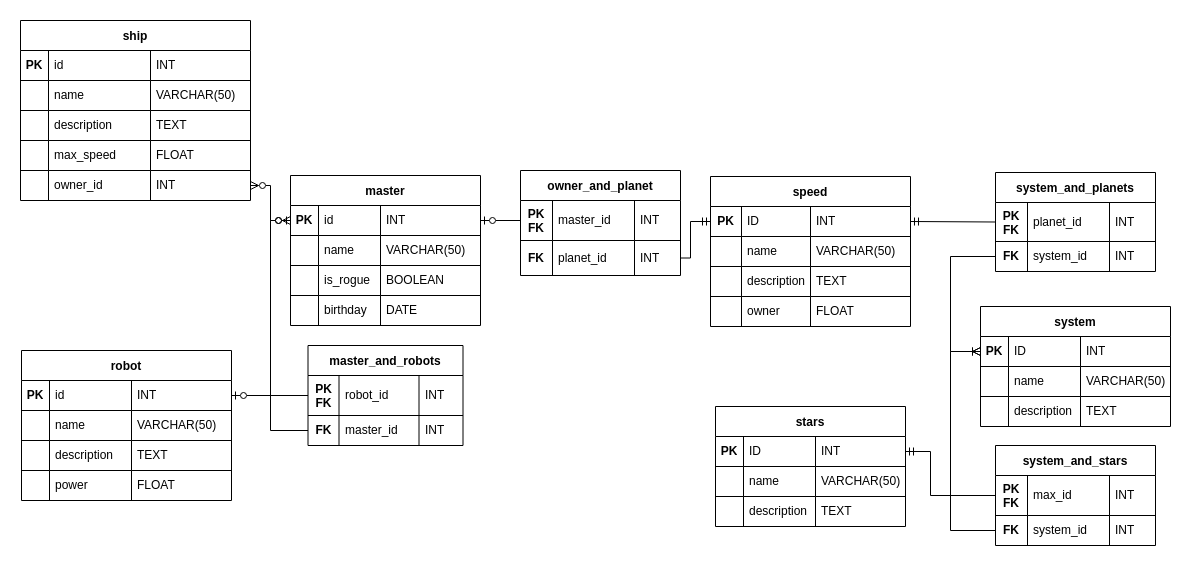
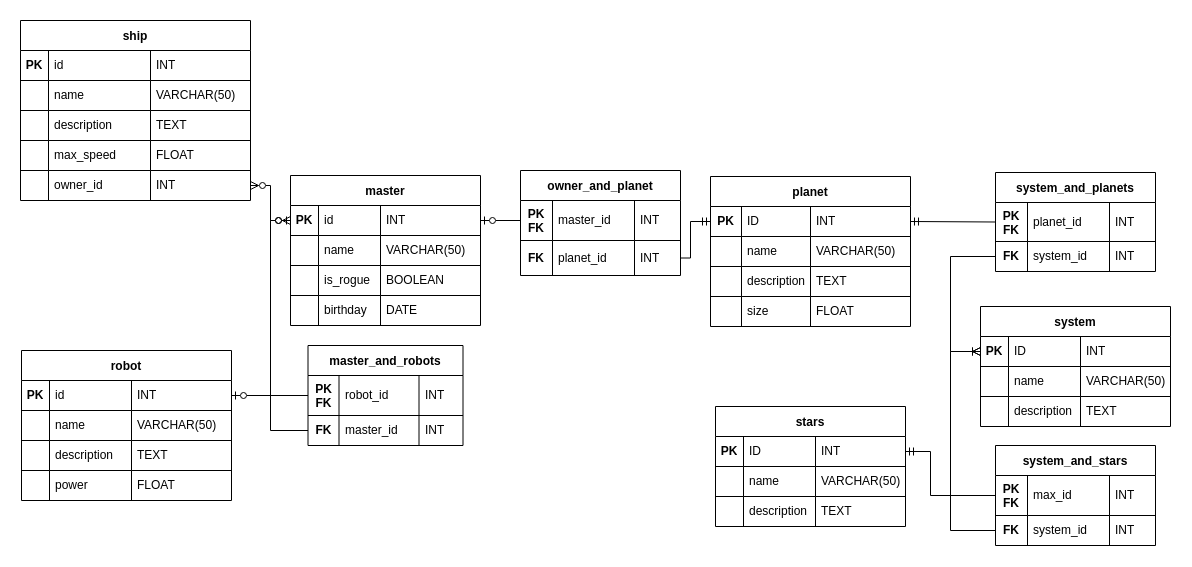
(810, 192) -> (810, 192)
(764, 312) -> (759, 312)
